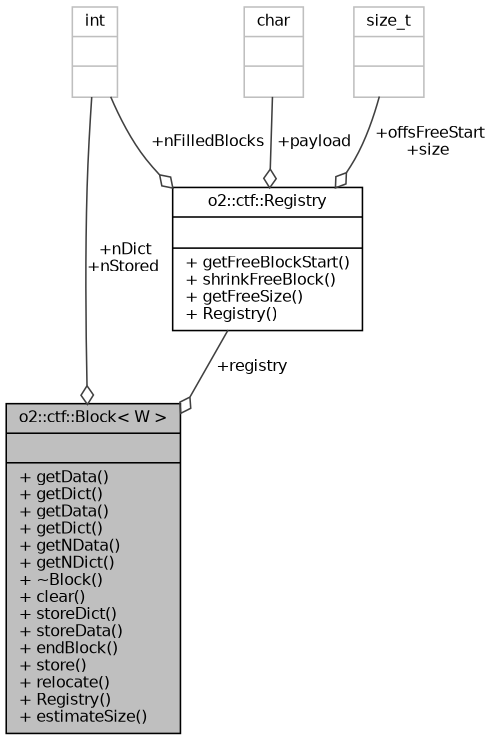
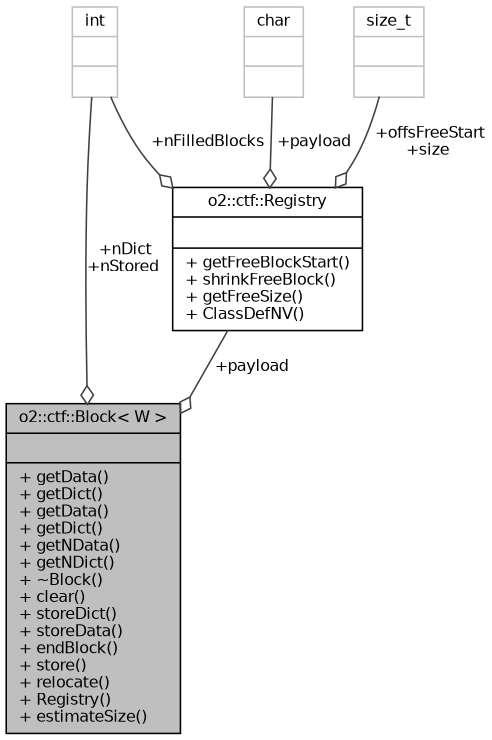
(232, 314) -> (245, 314)
(250, 367) -> (250, 367)
